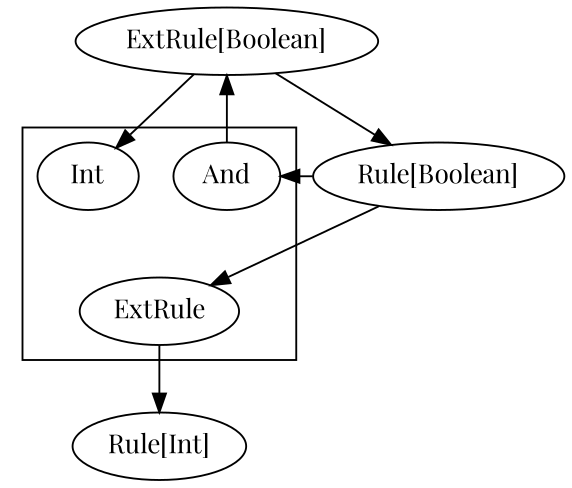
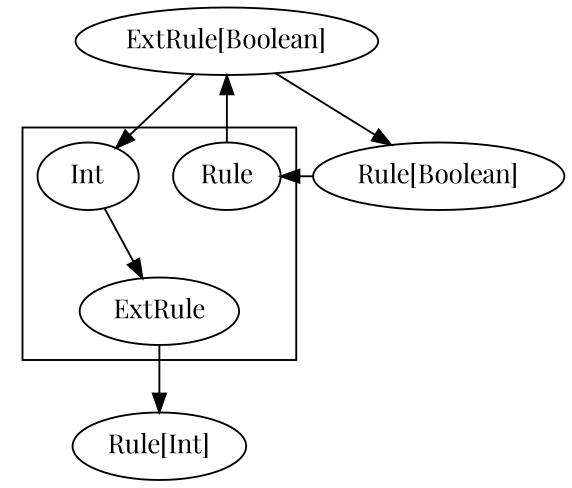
(227, 176) -> (227, 176)
(311, 238) -> (119, 235)
